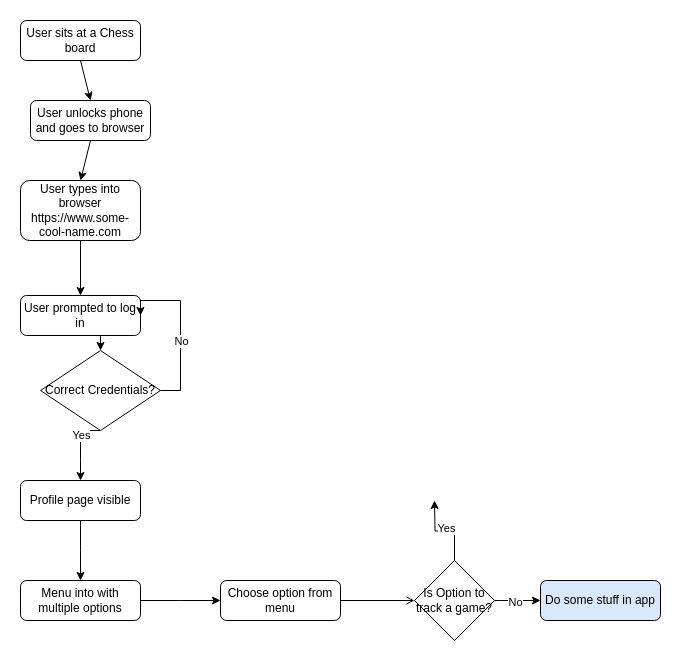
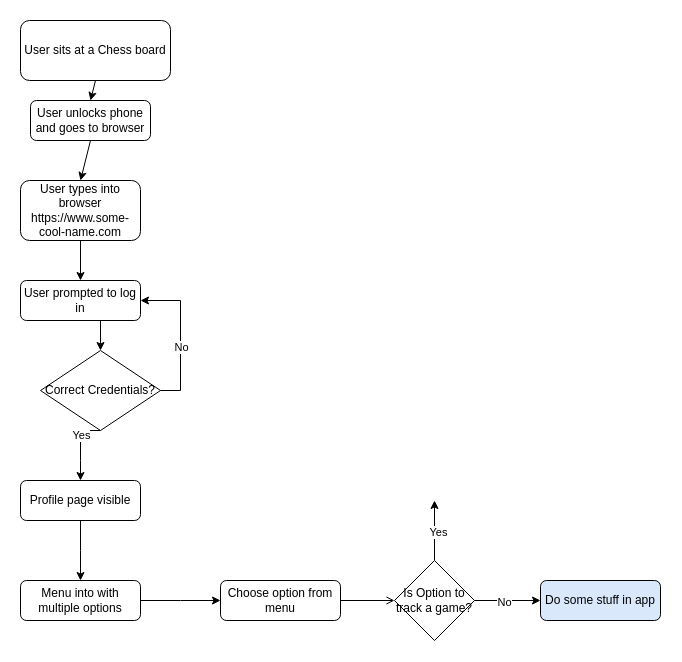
(81, 41) -> (96, 51)
(81, 316) -> (81, 301)
(455, 601) -> (435, 601)
